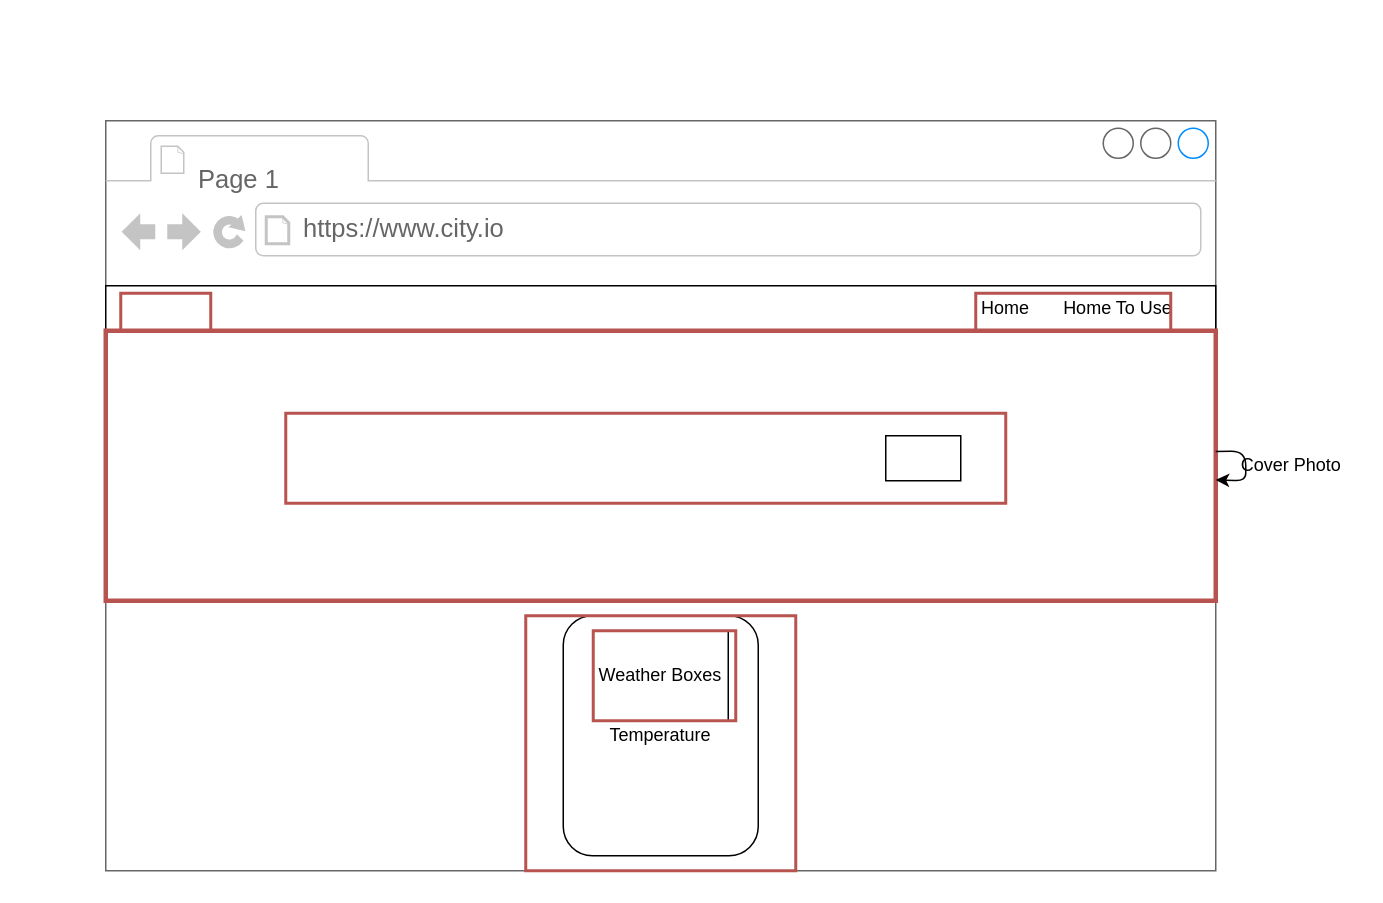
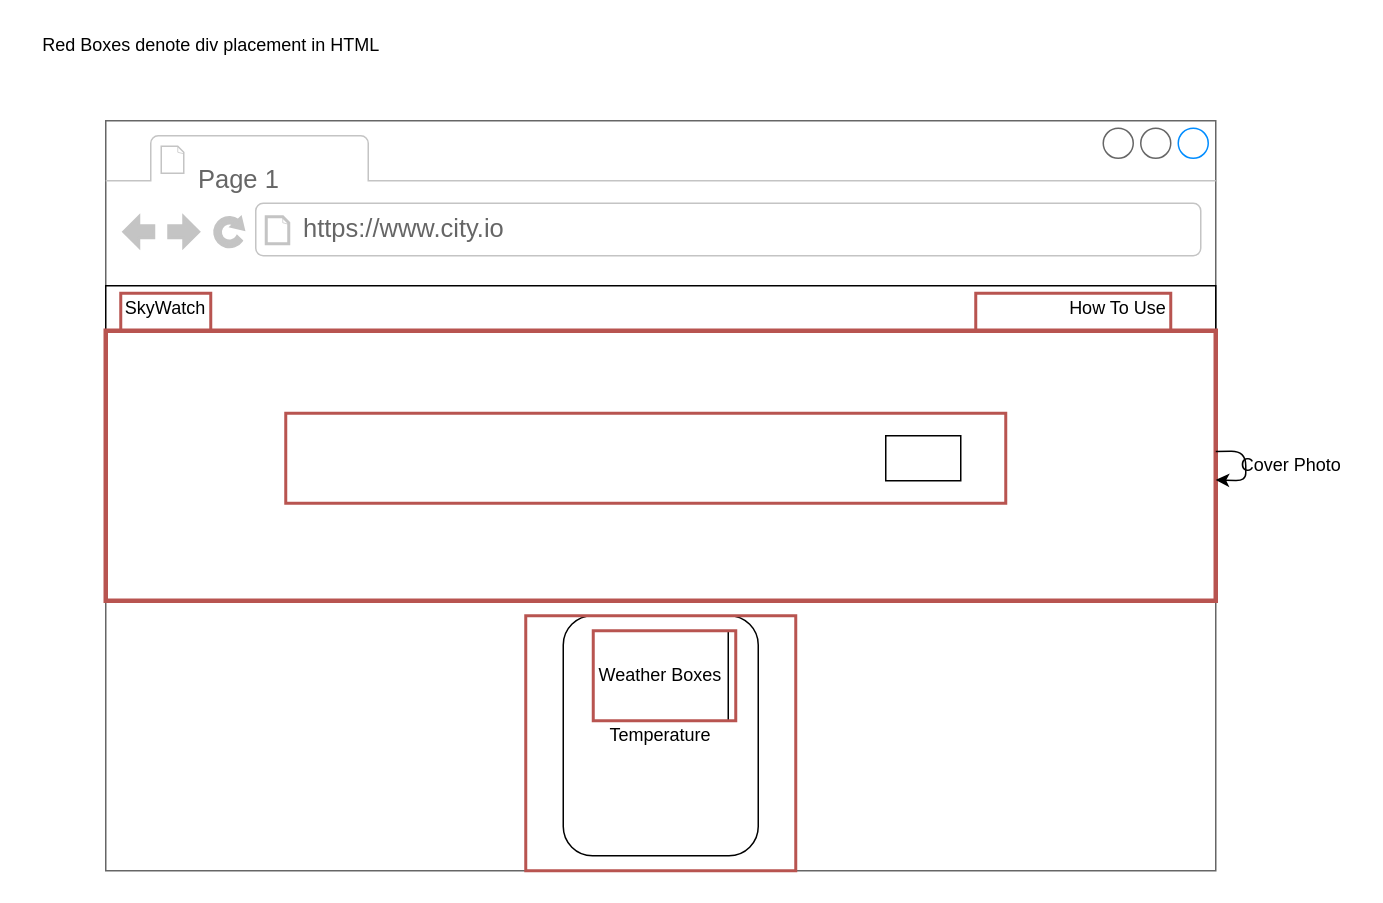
none -> (211, 46)
none -> (166, 308)
(1006, 308) -> none
(1118, 308) -> (1118, 308)
